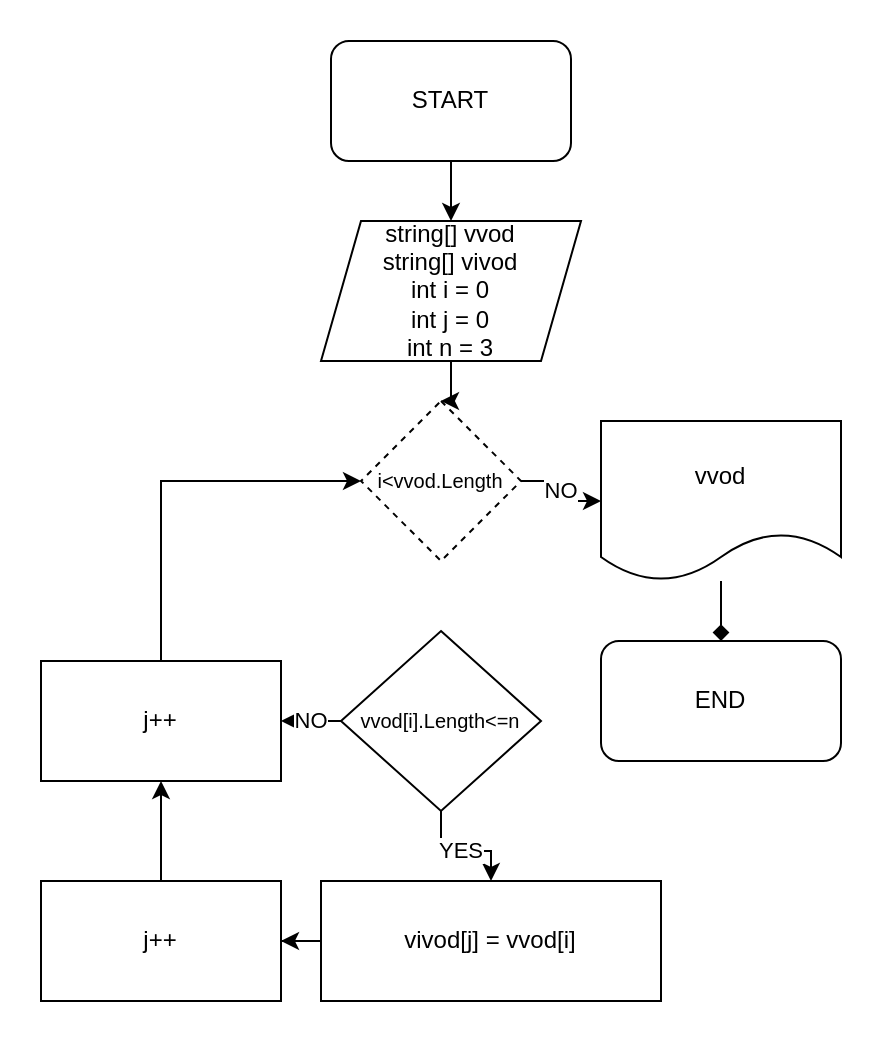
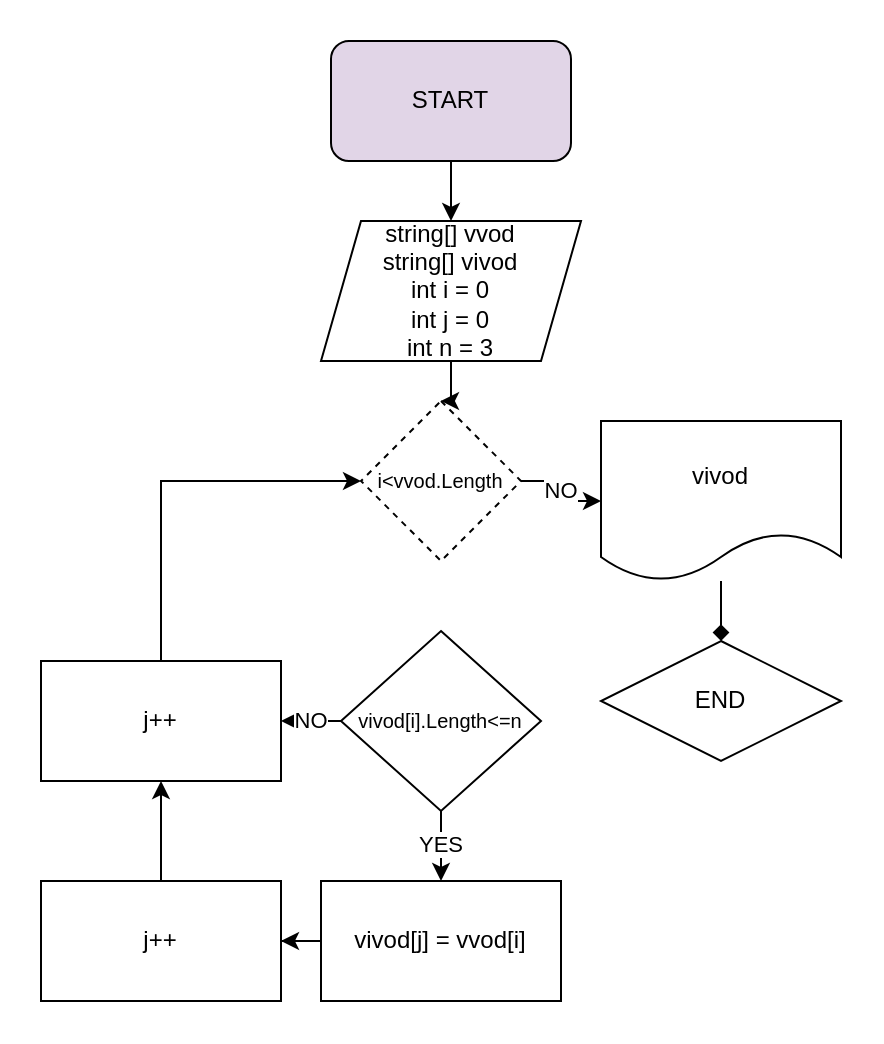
(451, 101) -> (451, 101)
(721, 477) -> (721, 477)
(721, 701) -> (721, 701)
(441, 721) -> (441, 721)
(491, 941) -> (441, 941)
